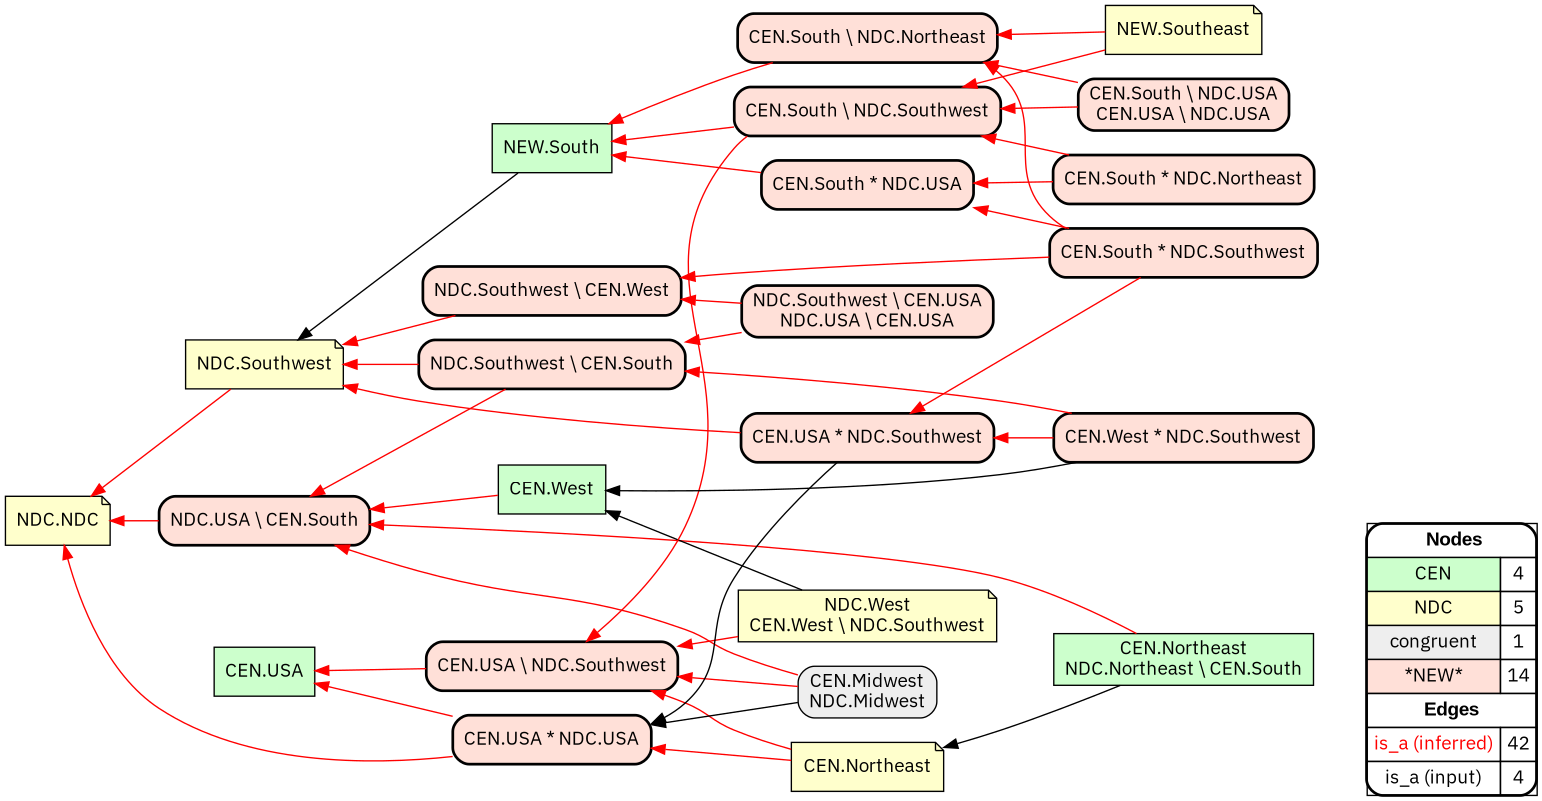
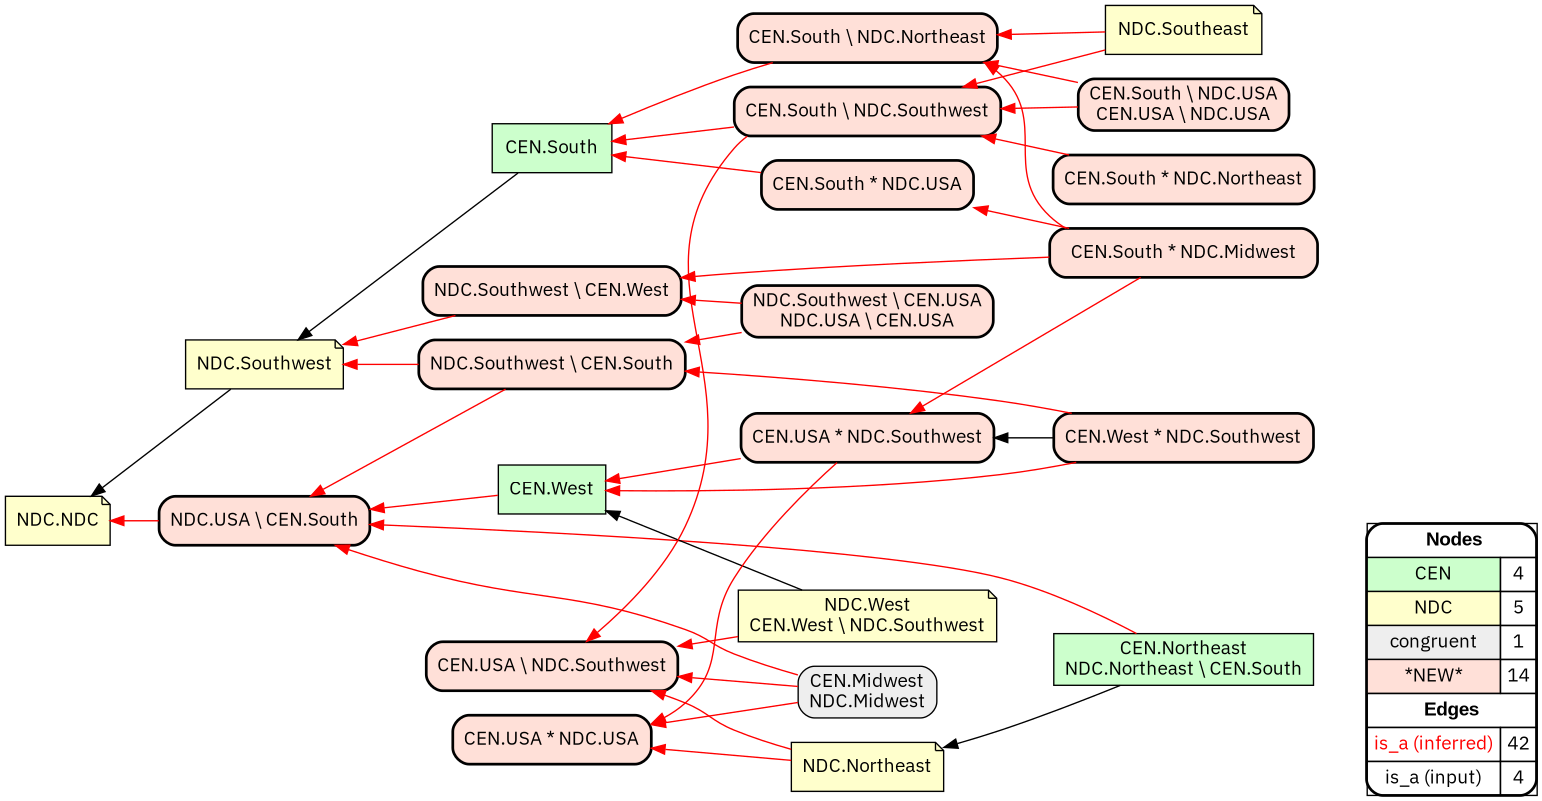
(1184, 30) -> (1184, 30)
(552, 148) -> (552, 148)
(1019, 182) -> none
(1184, 253) -> (1184, 253)
(548, 418) -> (680, 469)
(166, 438) -> (166, 438)
(1031, 438) -> (1031, 438)
(849, 487) -> (849, 487)
(732, 581) -> (732, 581)
(264, 672) -> none
(732, 713) -> (732, 713)
(215, 736) -> none
(868, 767) -> (868, 767)
